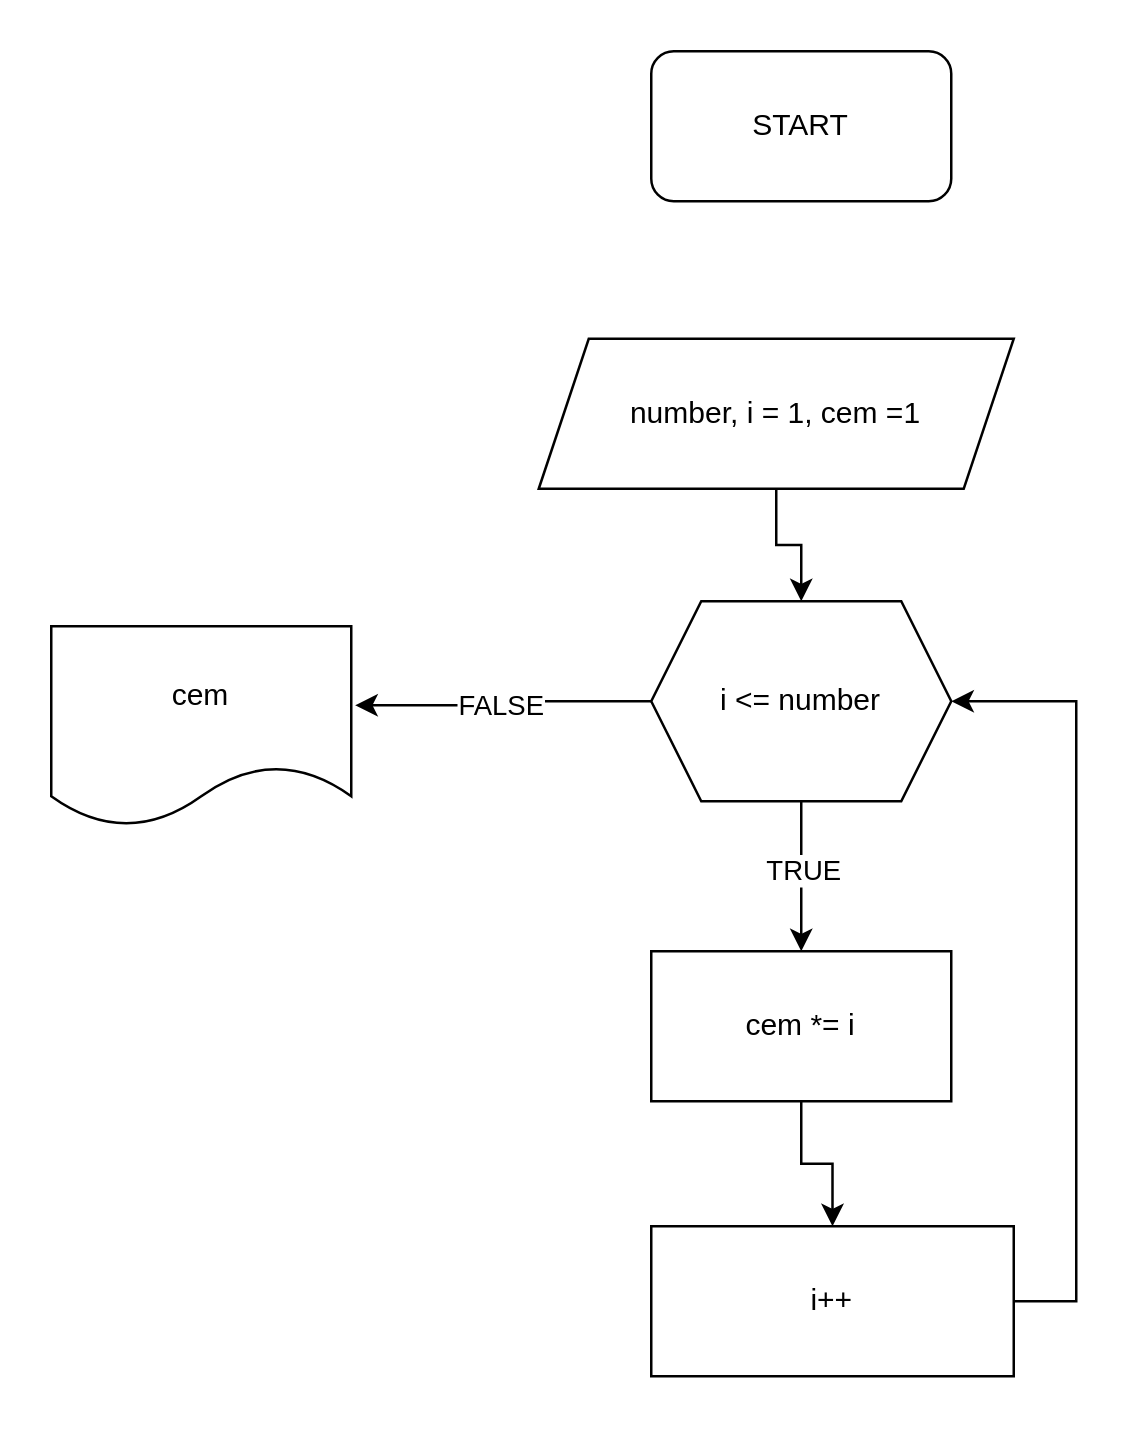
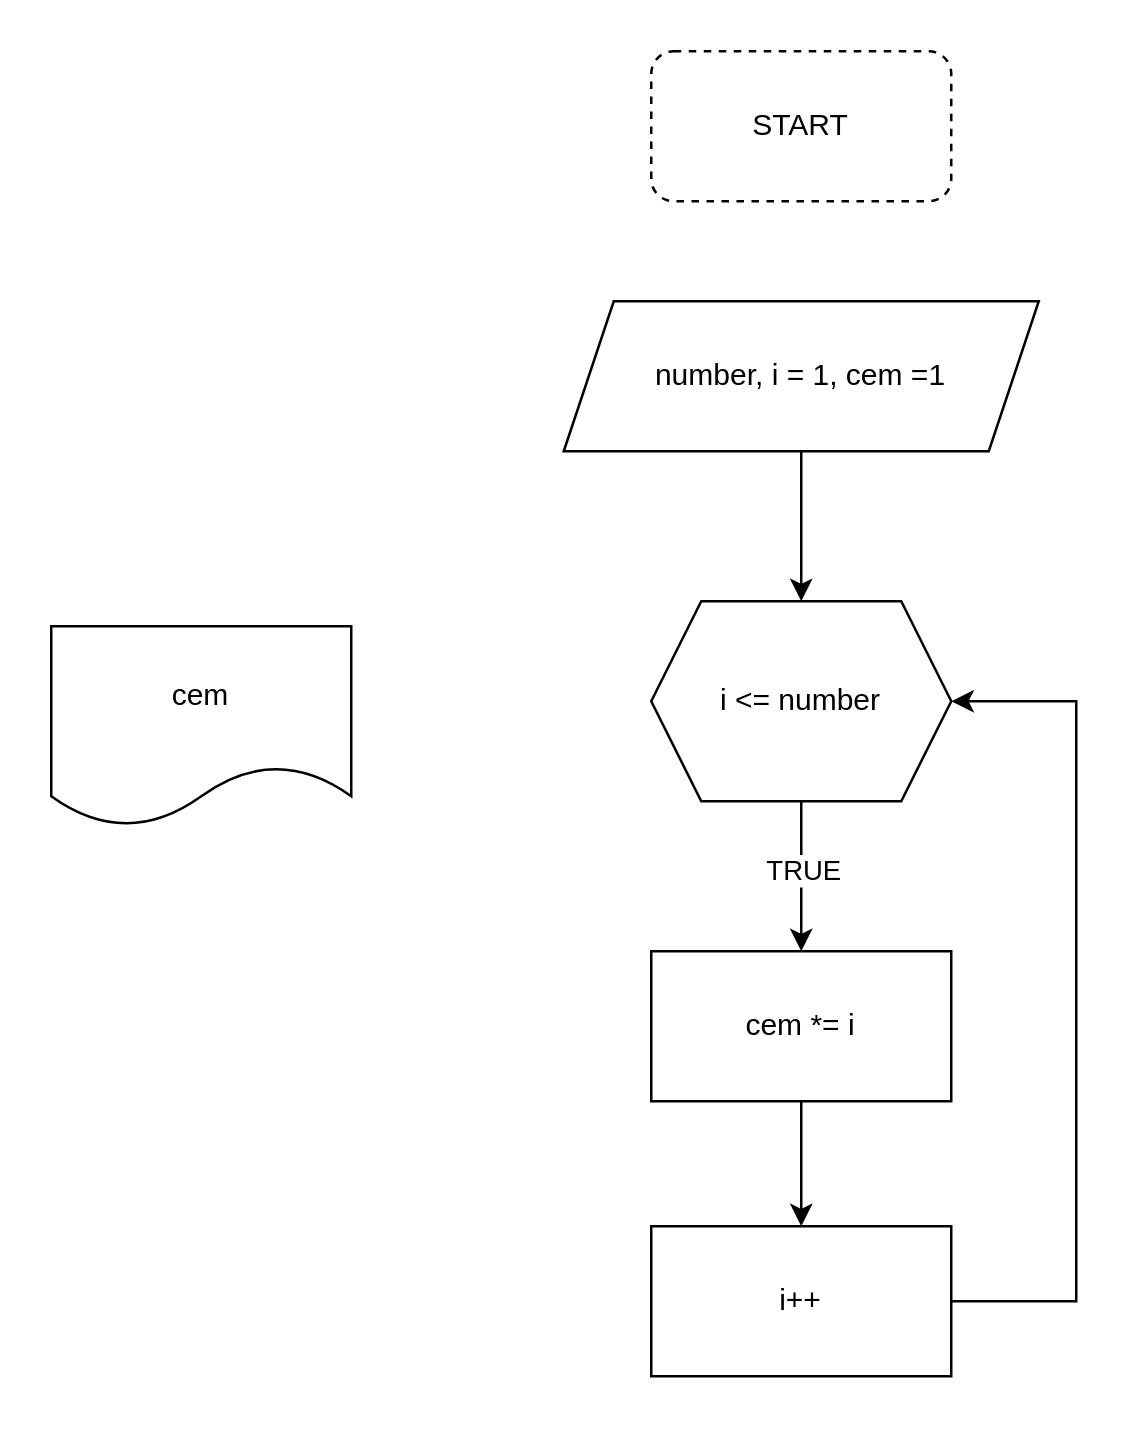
(801, 126) -> (801, 126)
(776, 414) -> (801, 376)
(435, 705) -> none
(833, 1301) -> (801, 1301)
